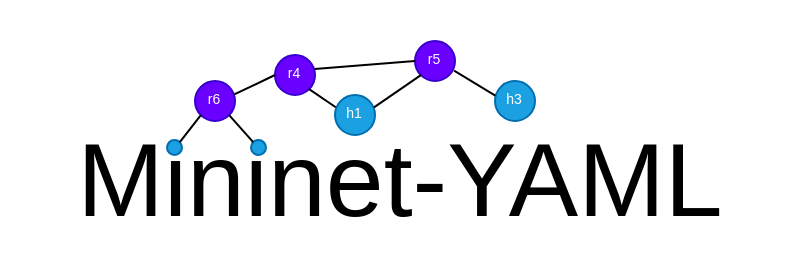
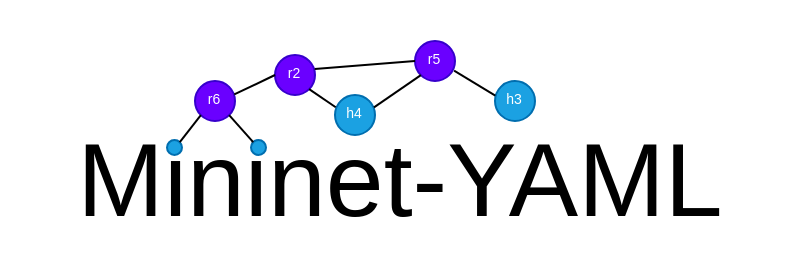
(295, 75) -> (295, 75)
(355, 115) -> (355, 115)
